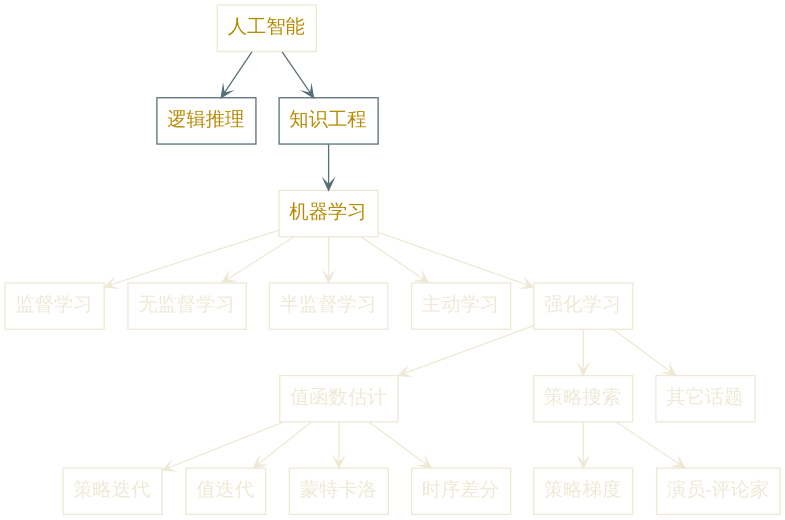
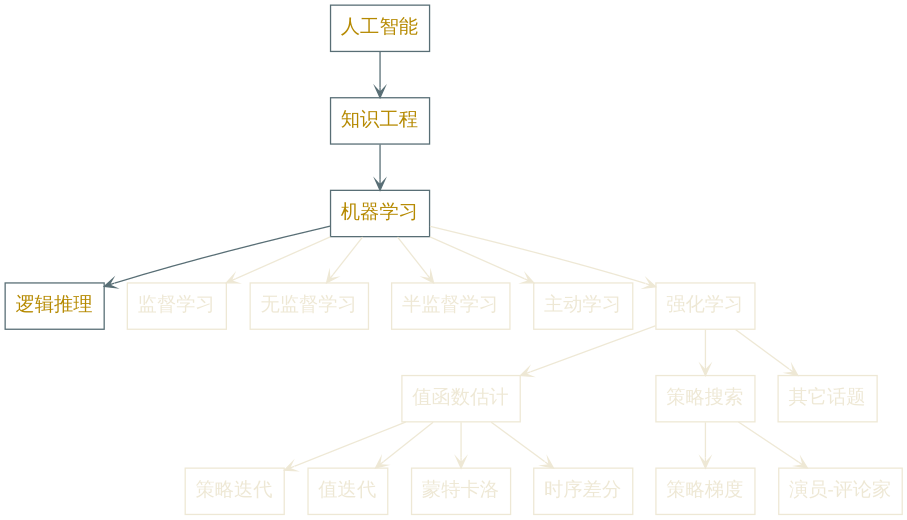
(267, 28) -> (380, 28)
(239, 70) -> (222, 253)
(329, 213) -> (380, 213)
